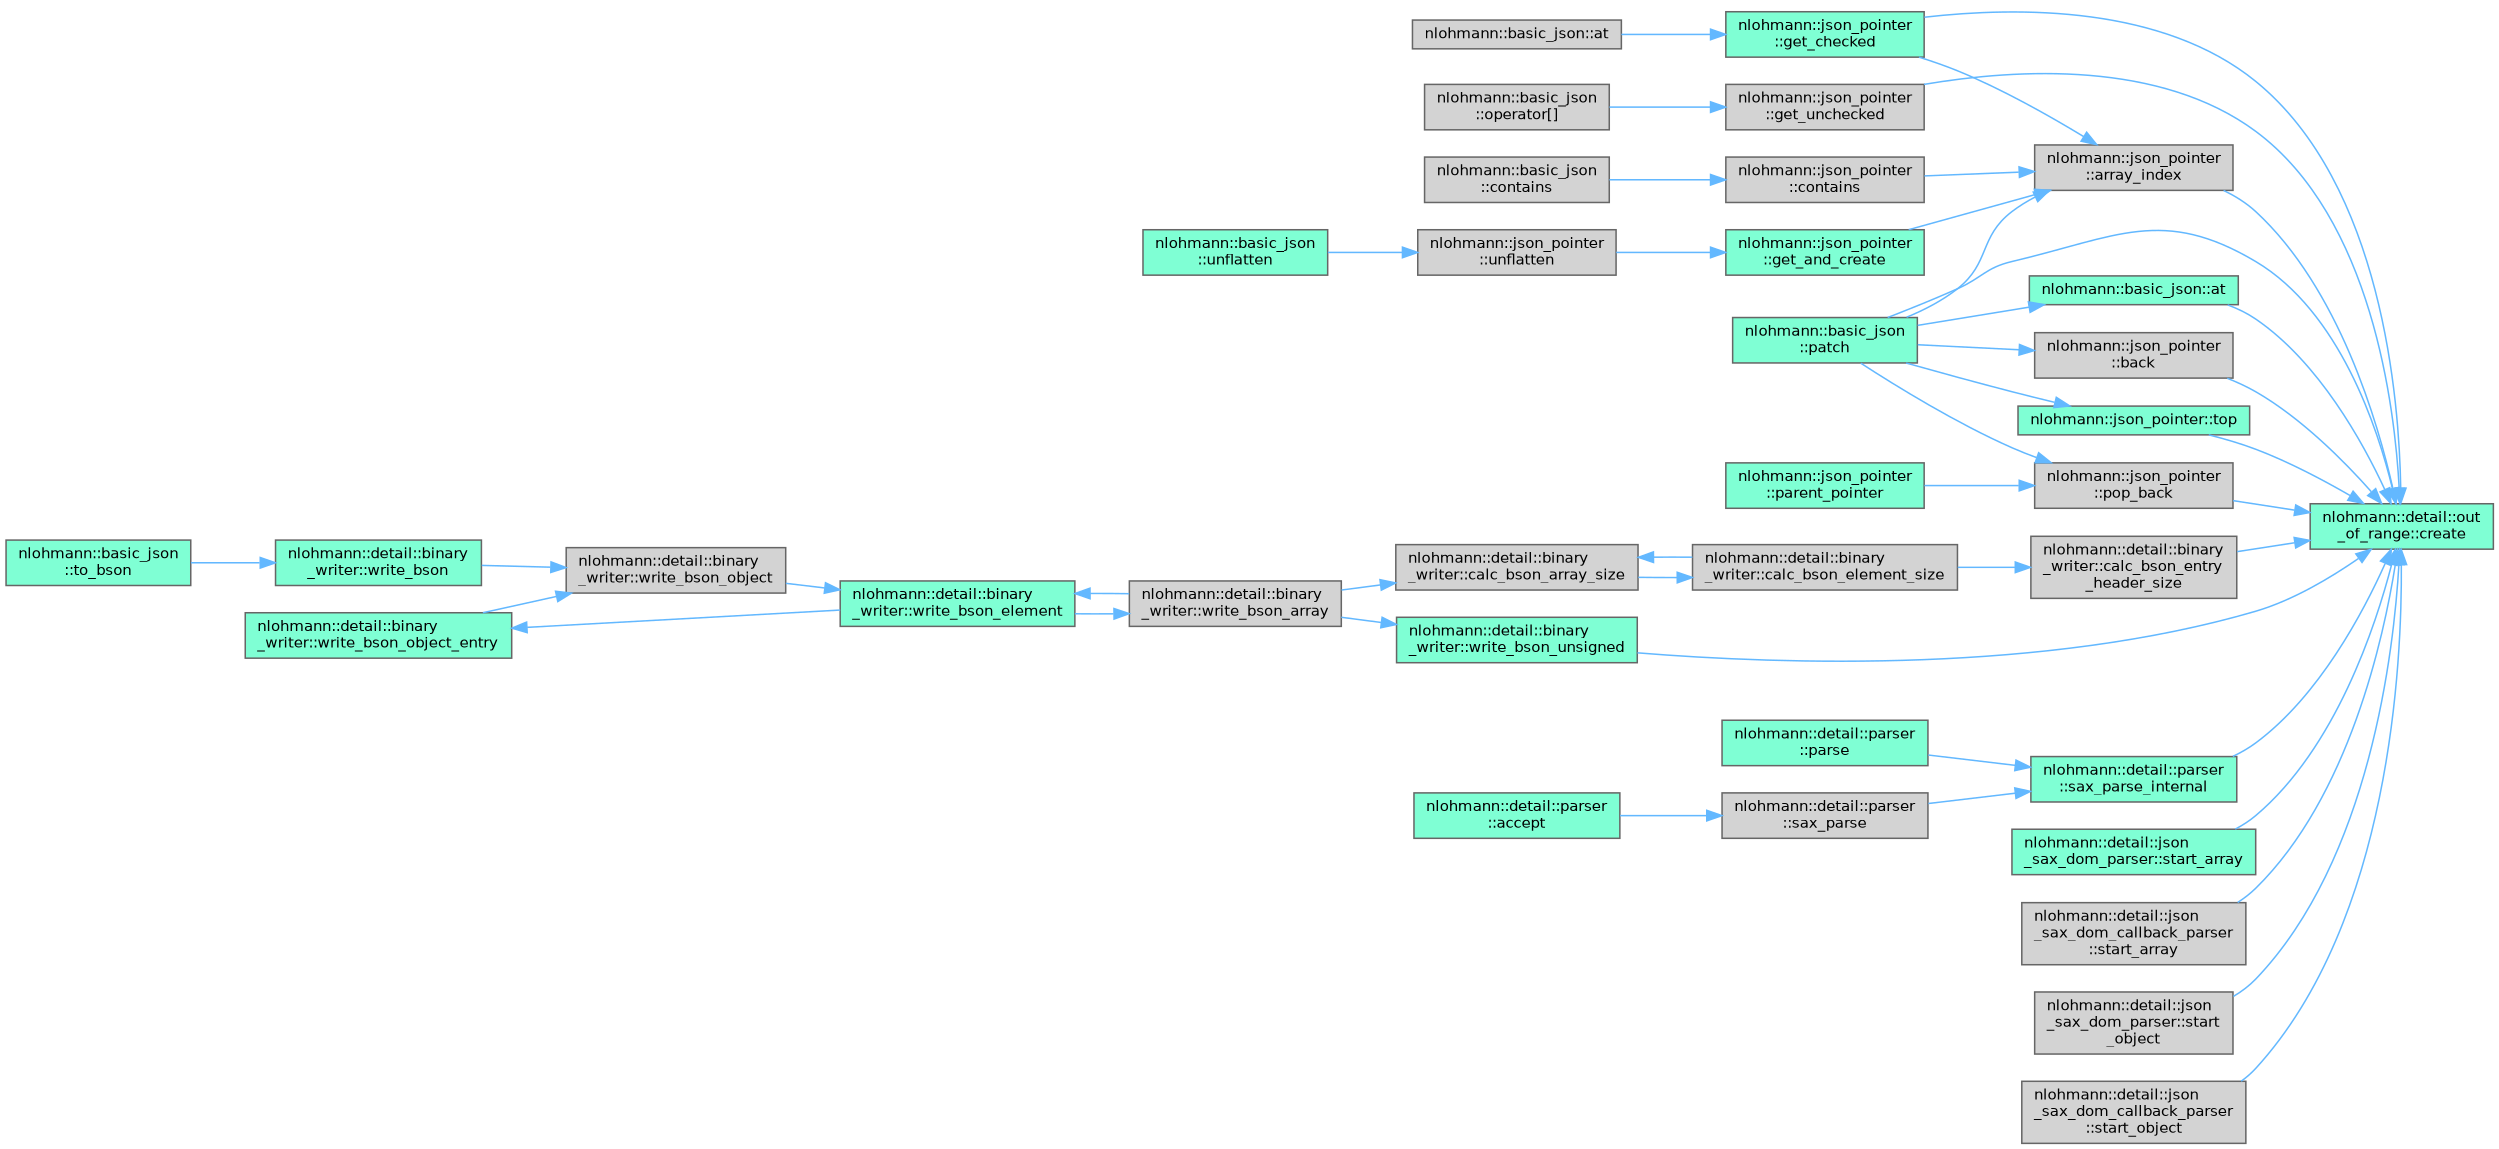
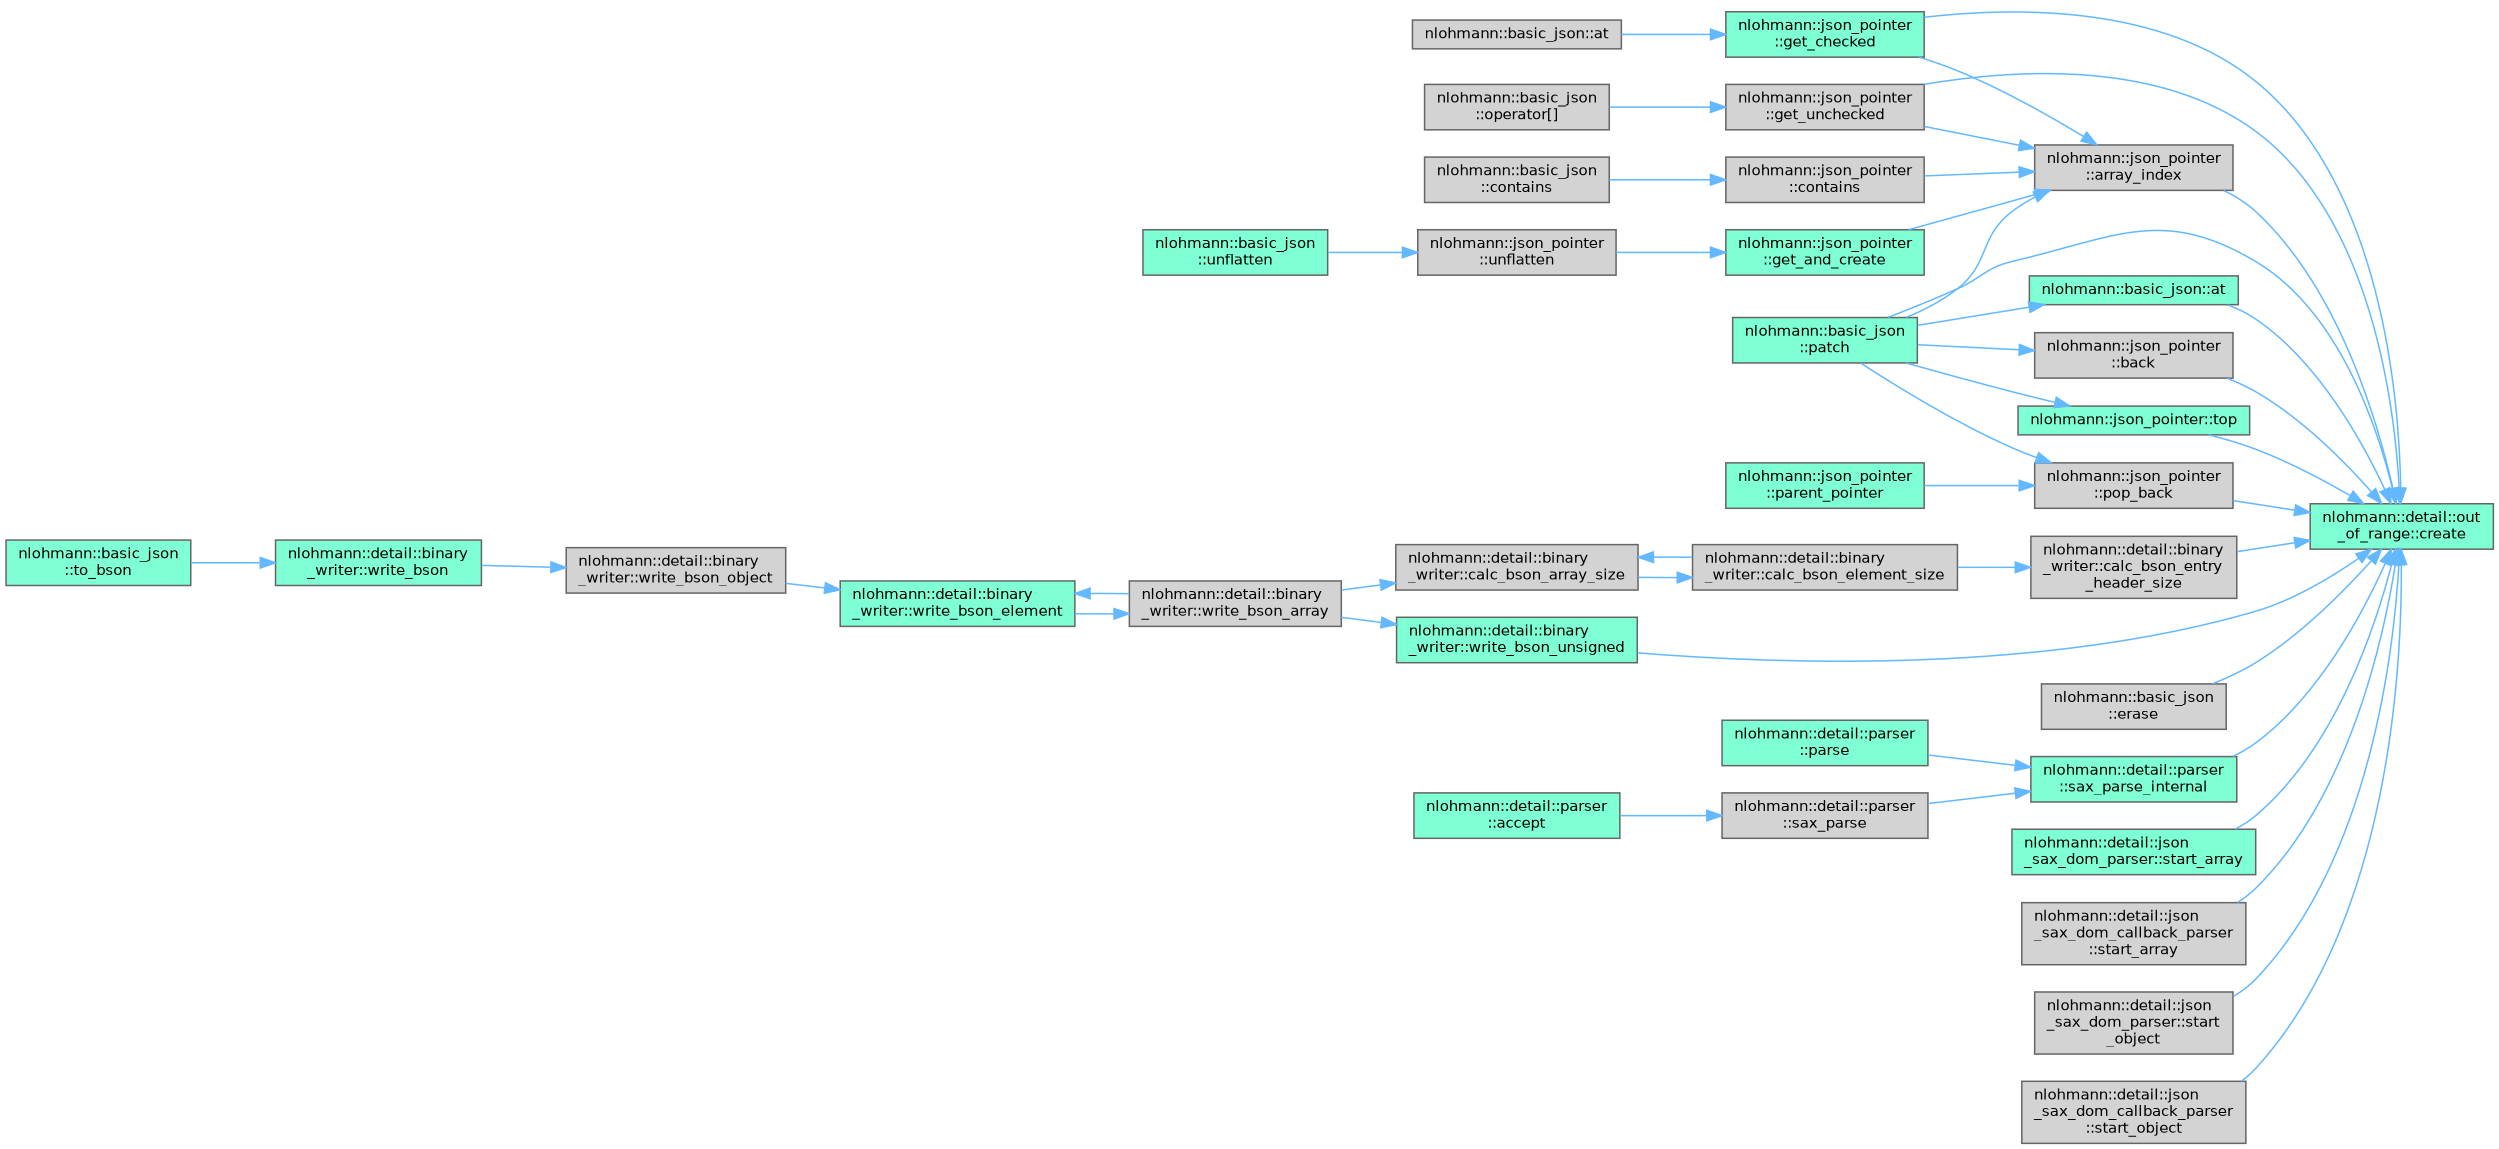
none -> (1972, 136)
(378, 635) -> none
none -> (2134, 707)
